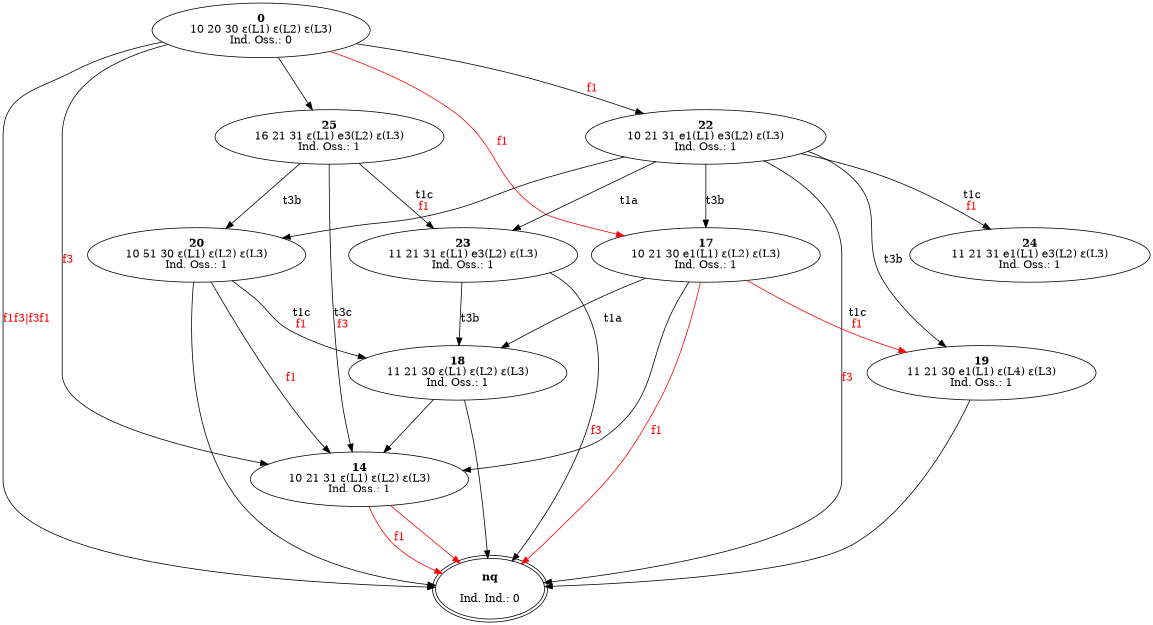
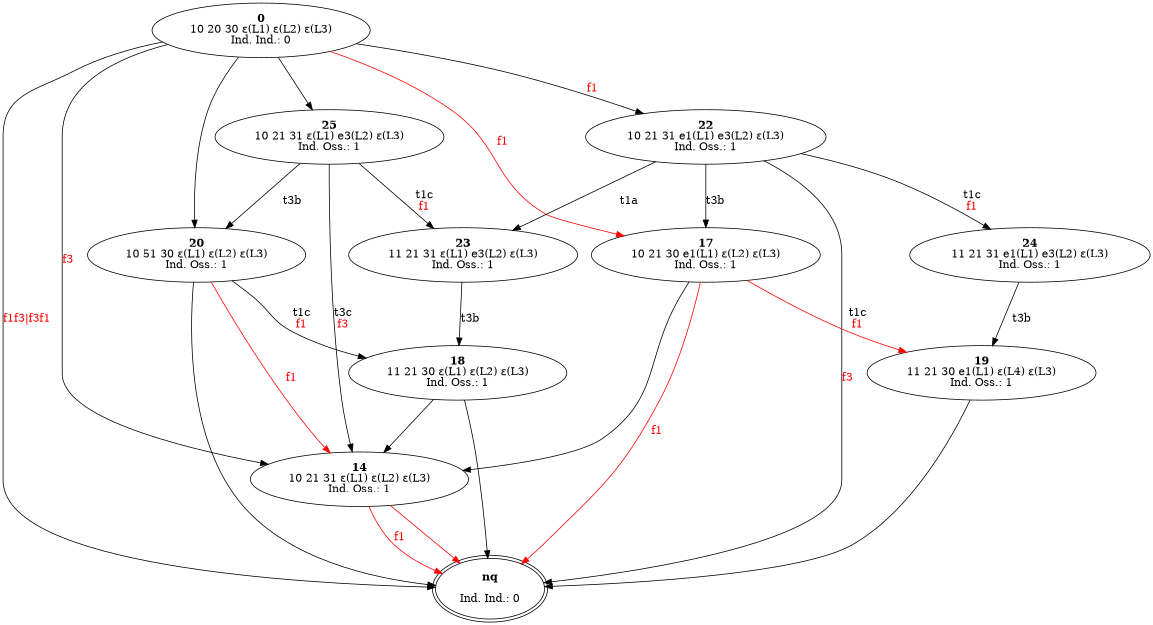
(261, 40) -> (261, 40)
(329, 136) -> (329, 136)
(460, 208) -> (201, 134)
(872, 244) -> (1007, 310)
(576, 309) -> none
(264, 368) -> (264, 368)
(591, 414) -> none
